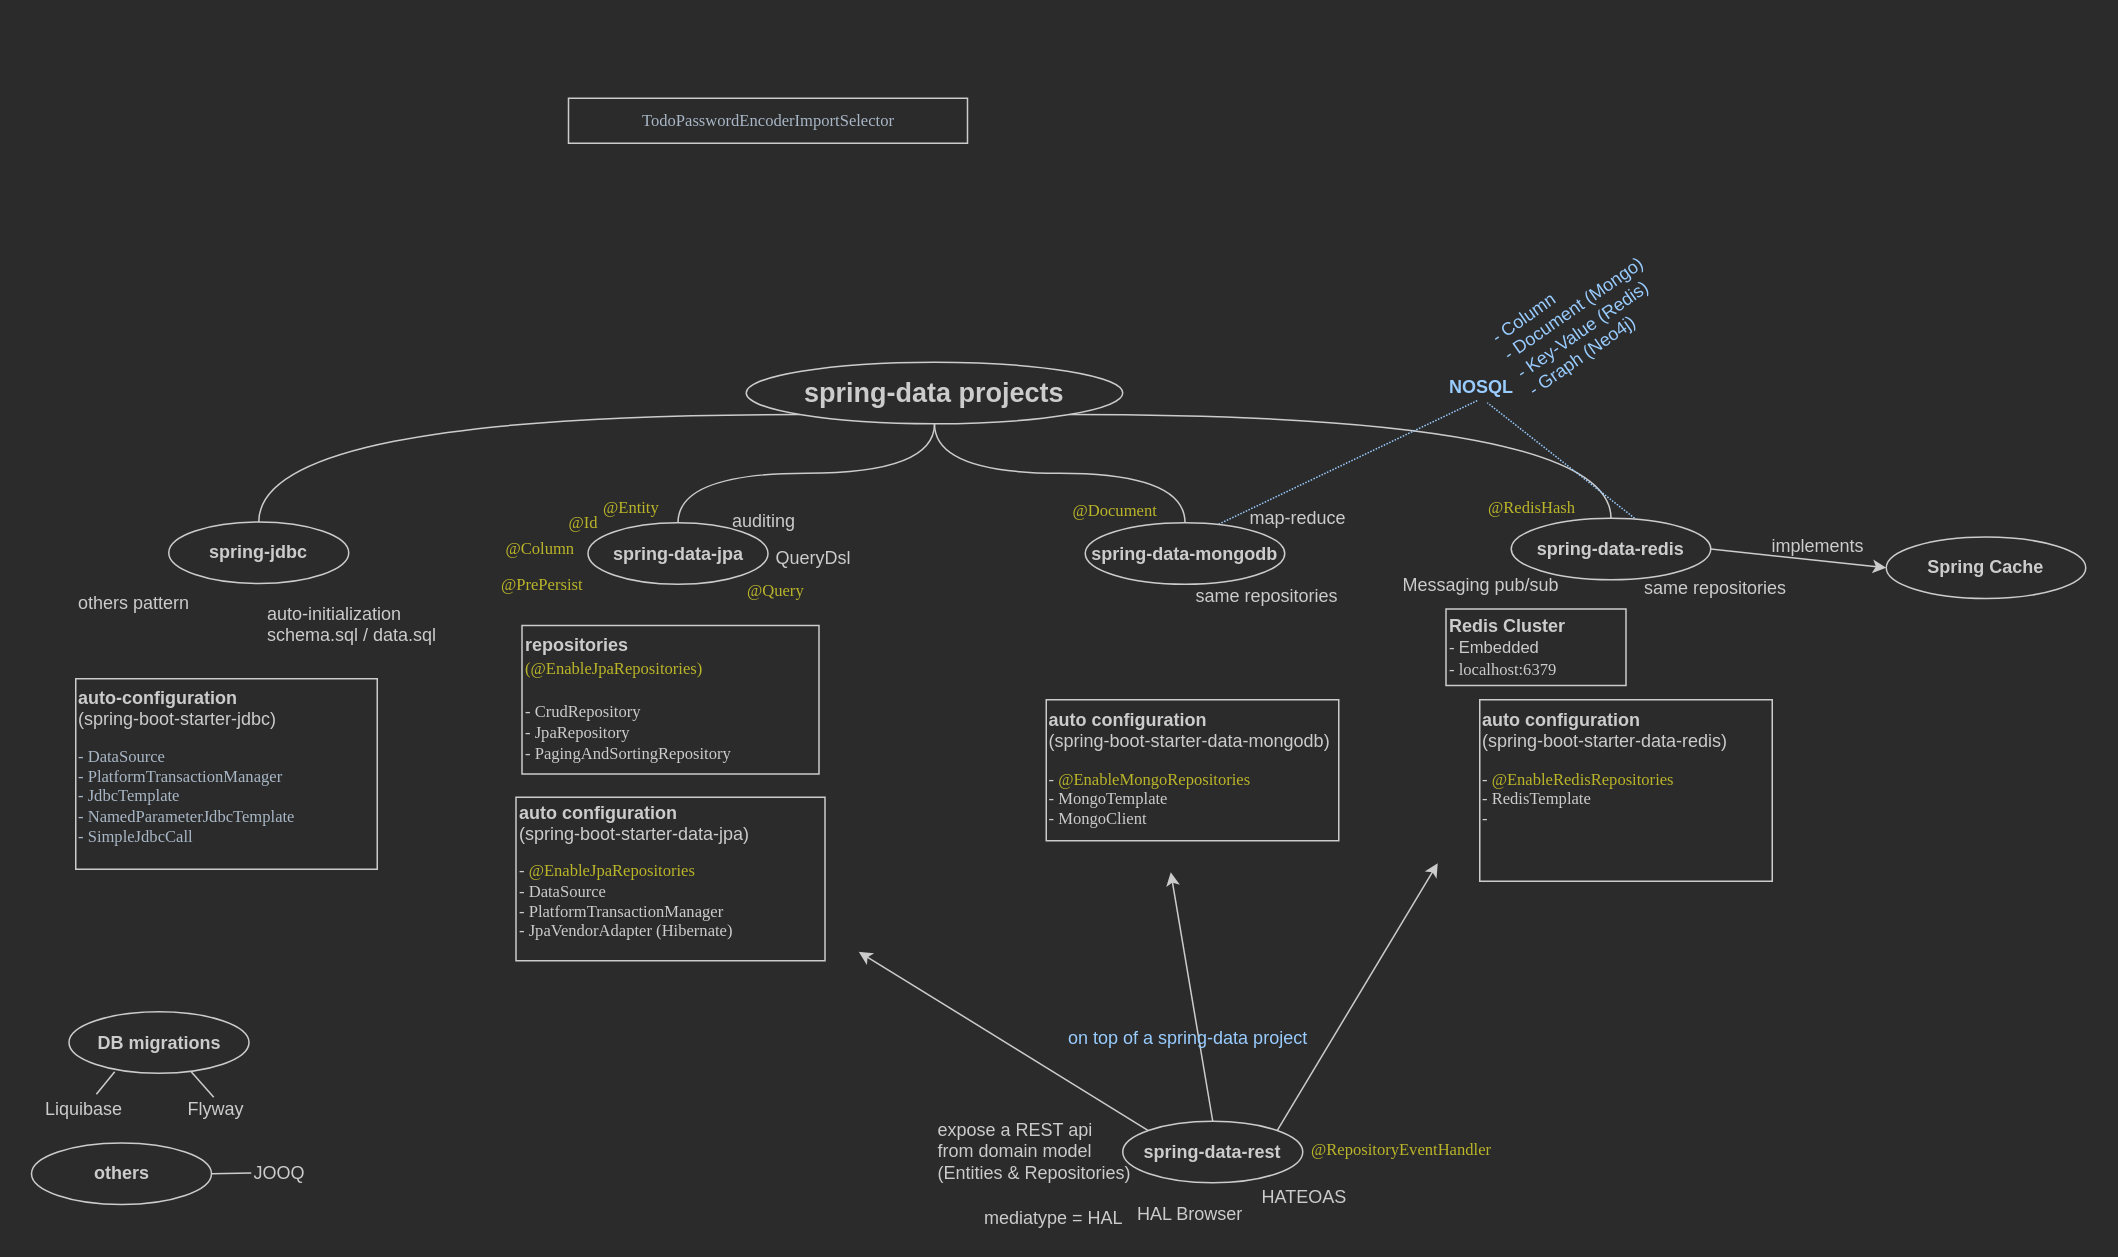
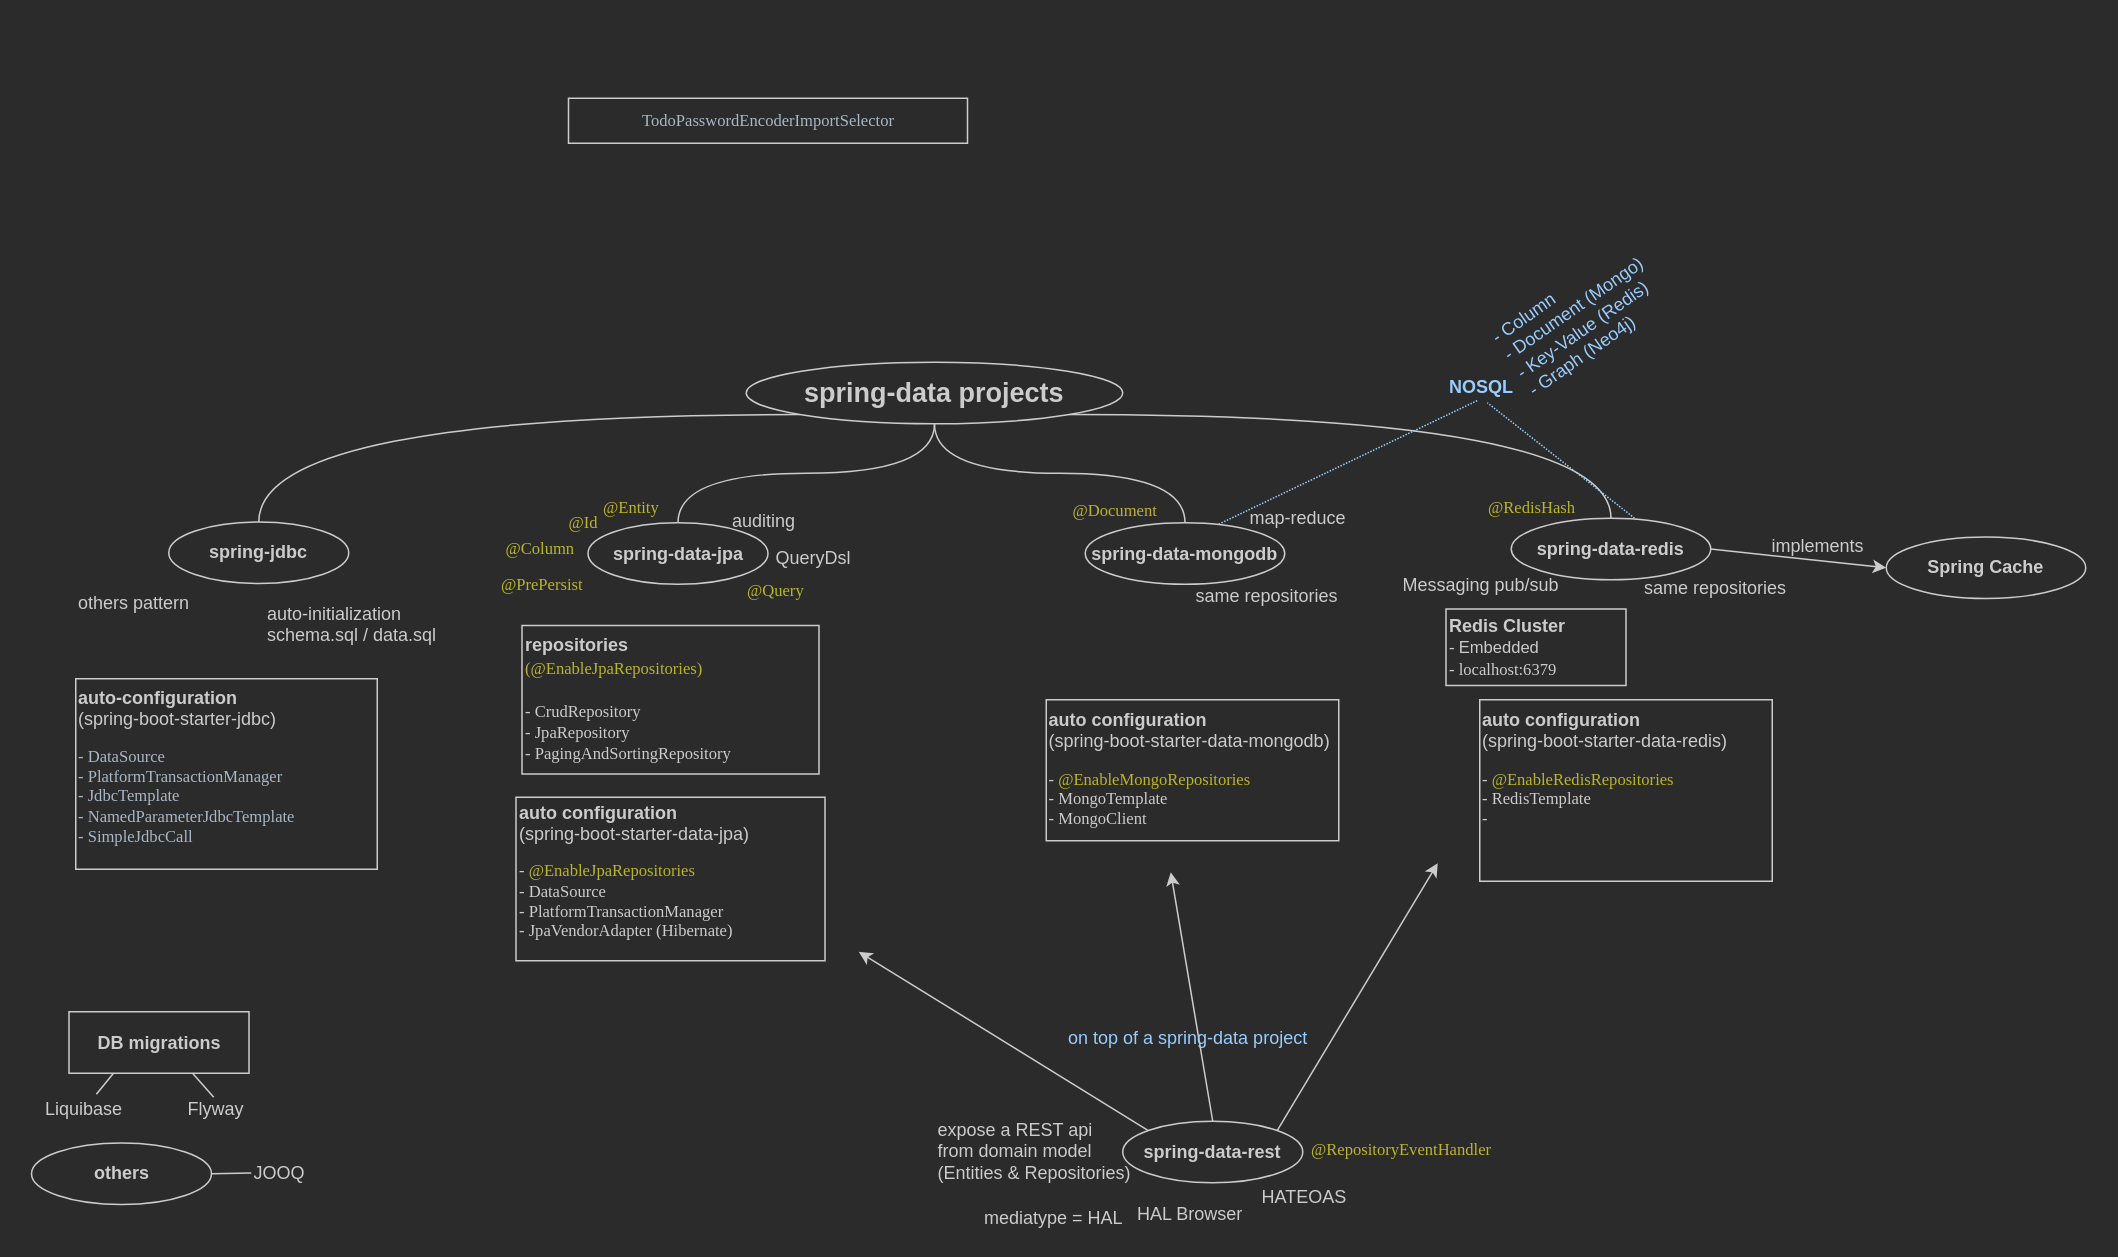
(159, 1043) -> (159, 1043)
